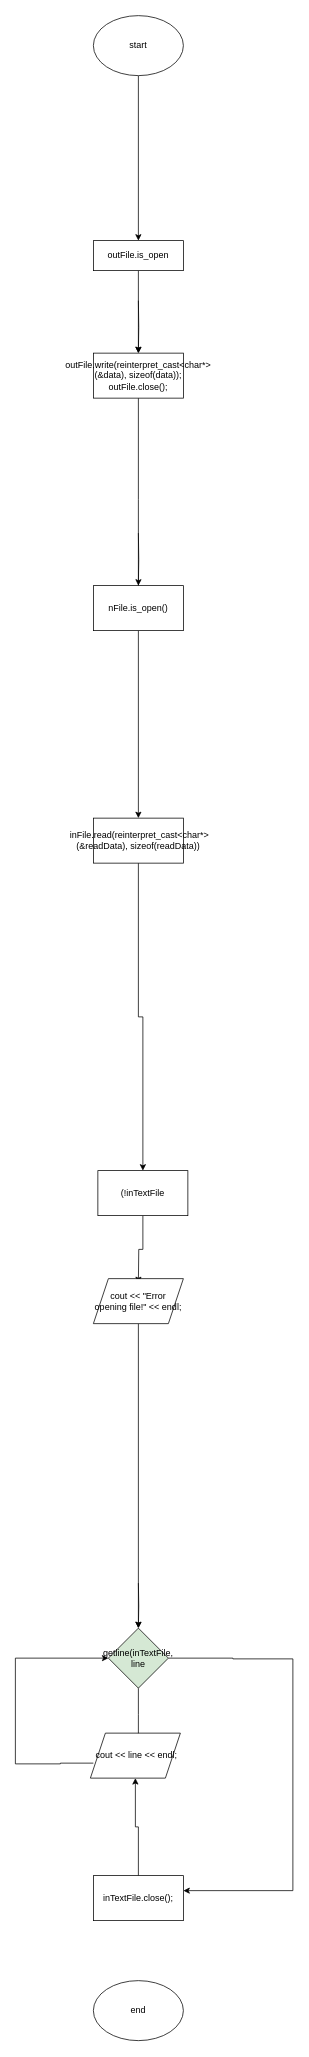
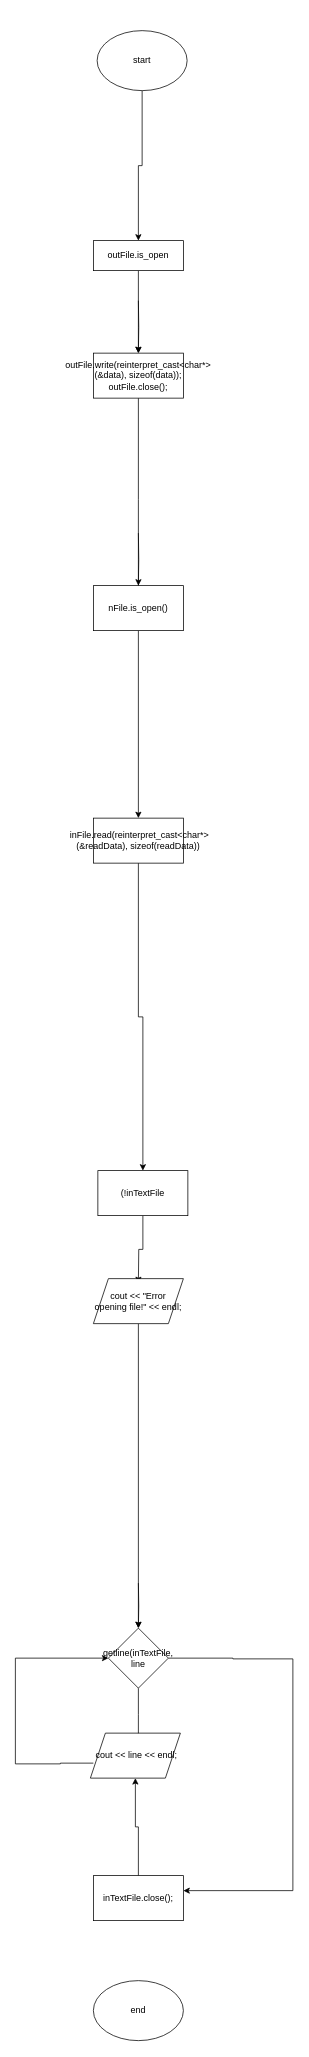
(138, 45) -> (142, 60)
(138, 1658) -> (138, 1658)
